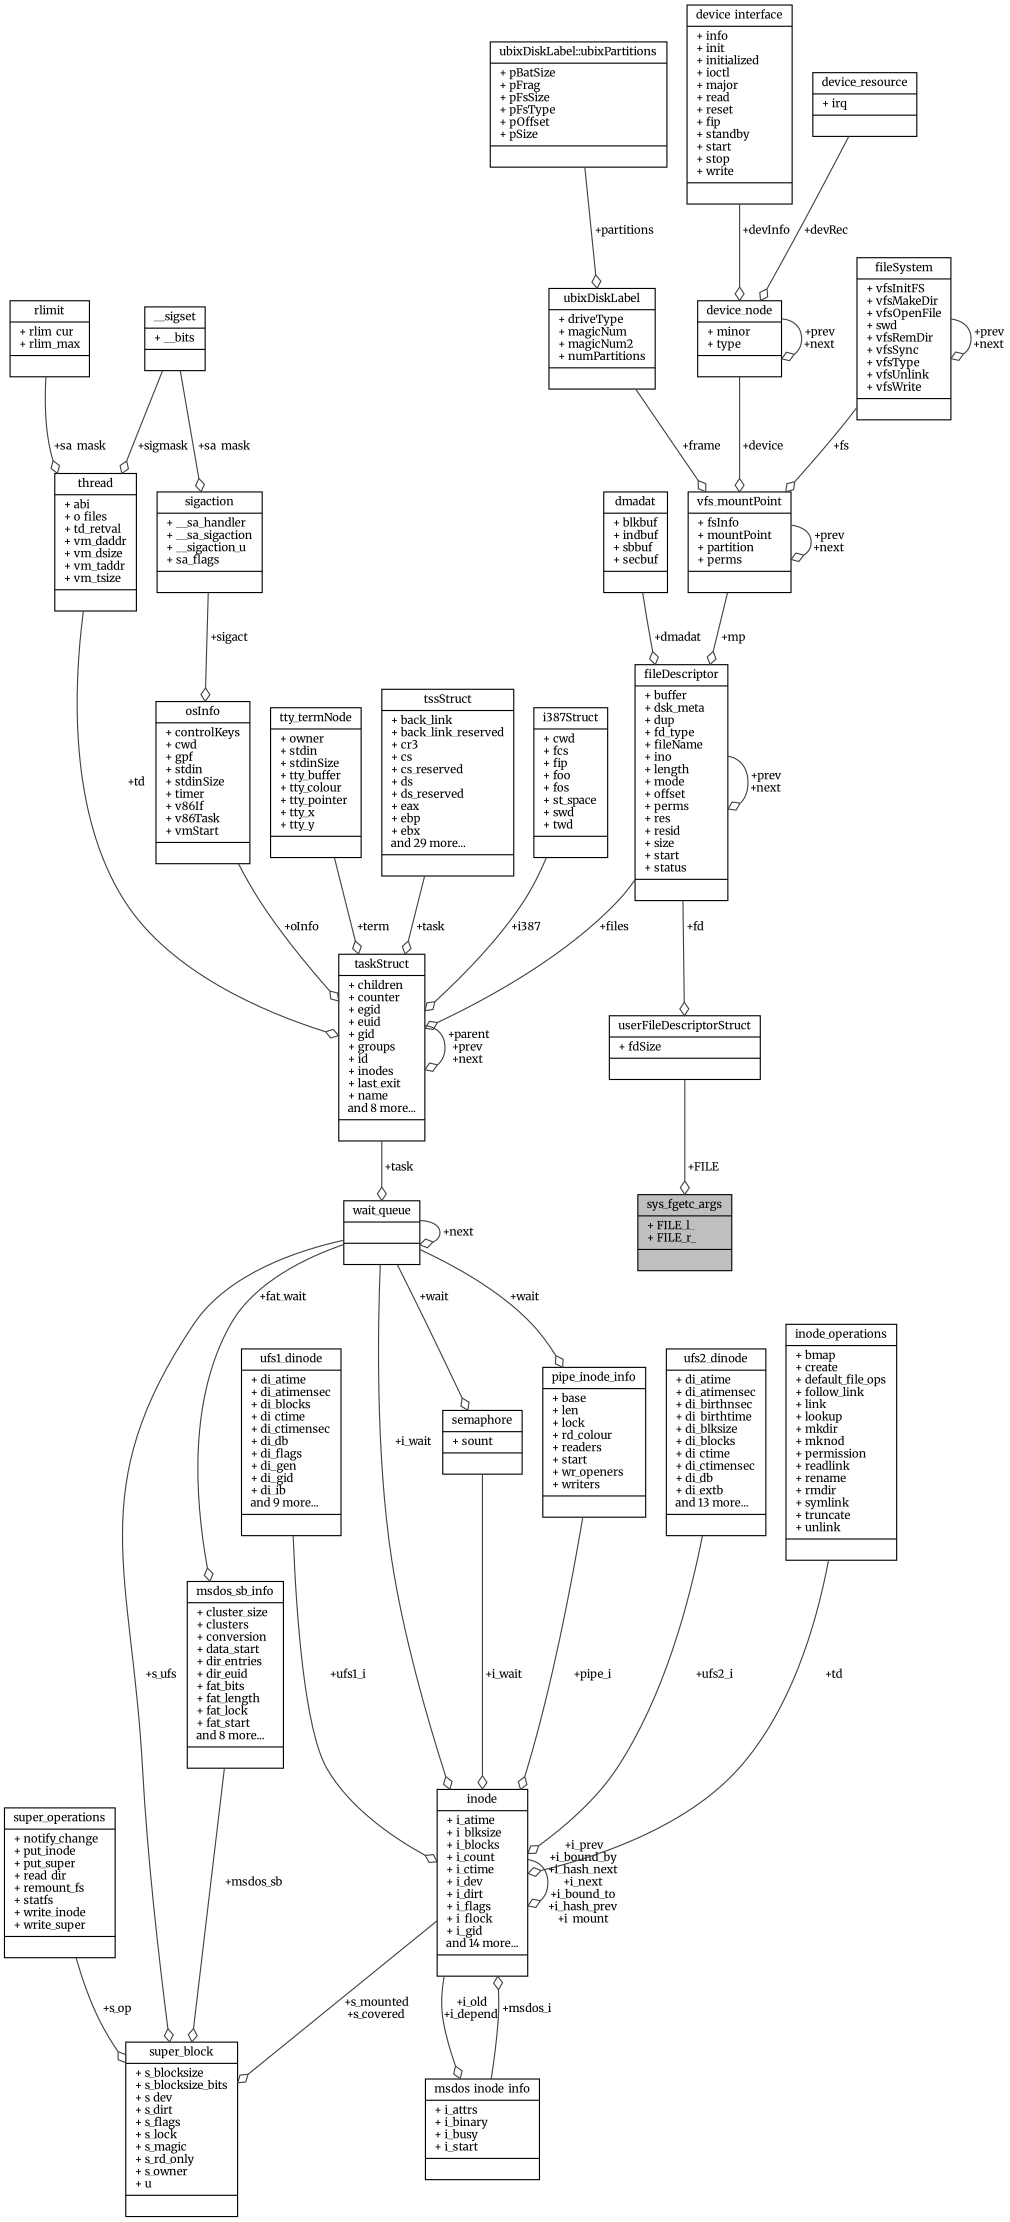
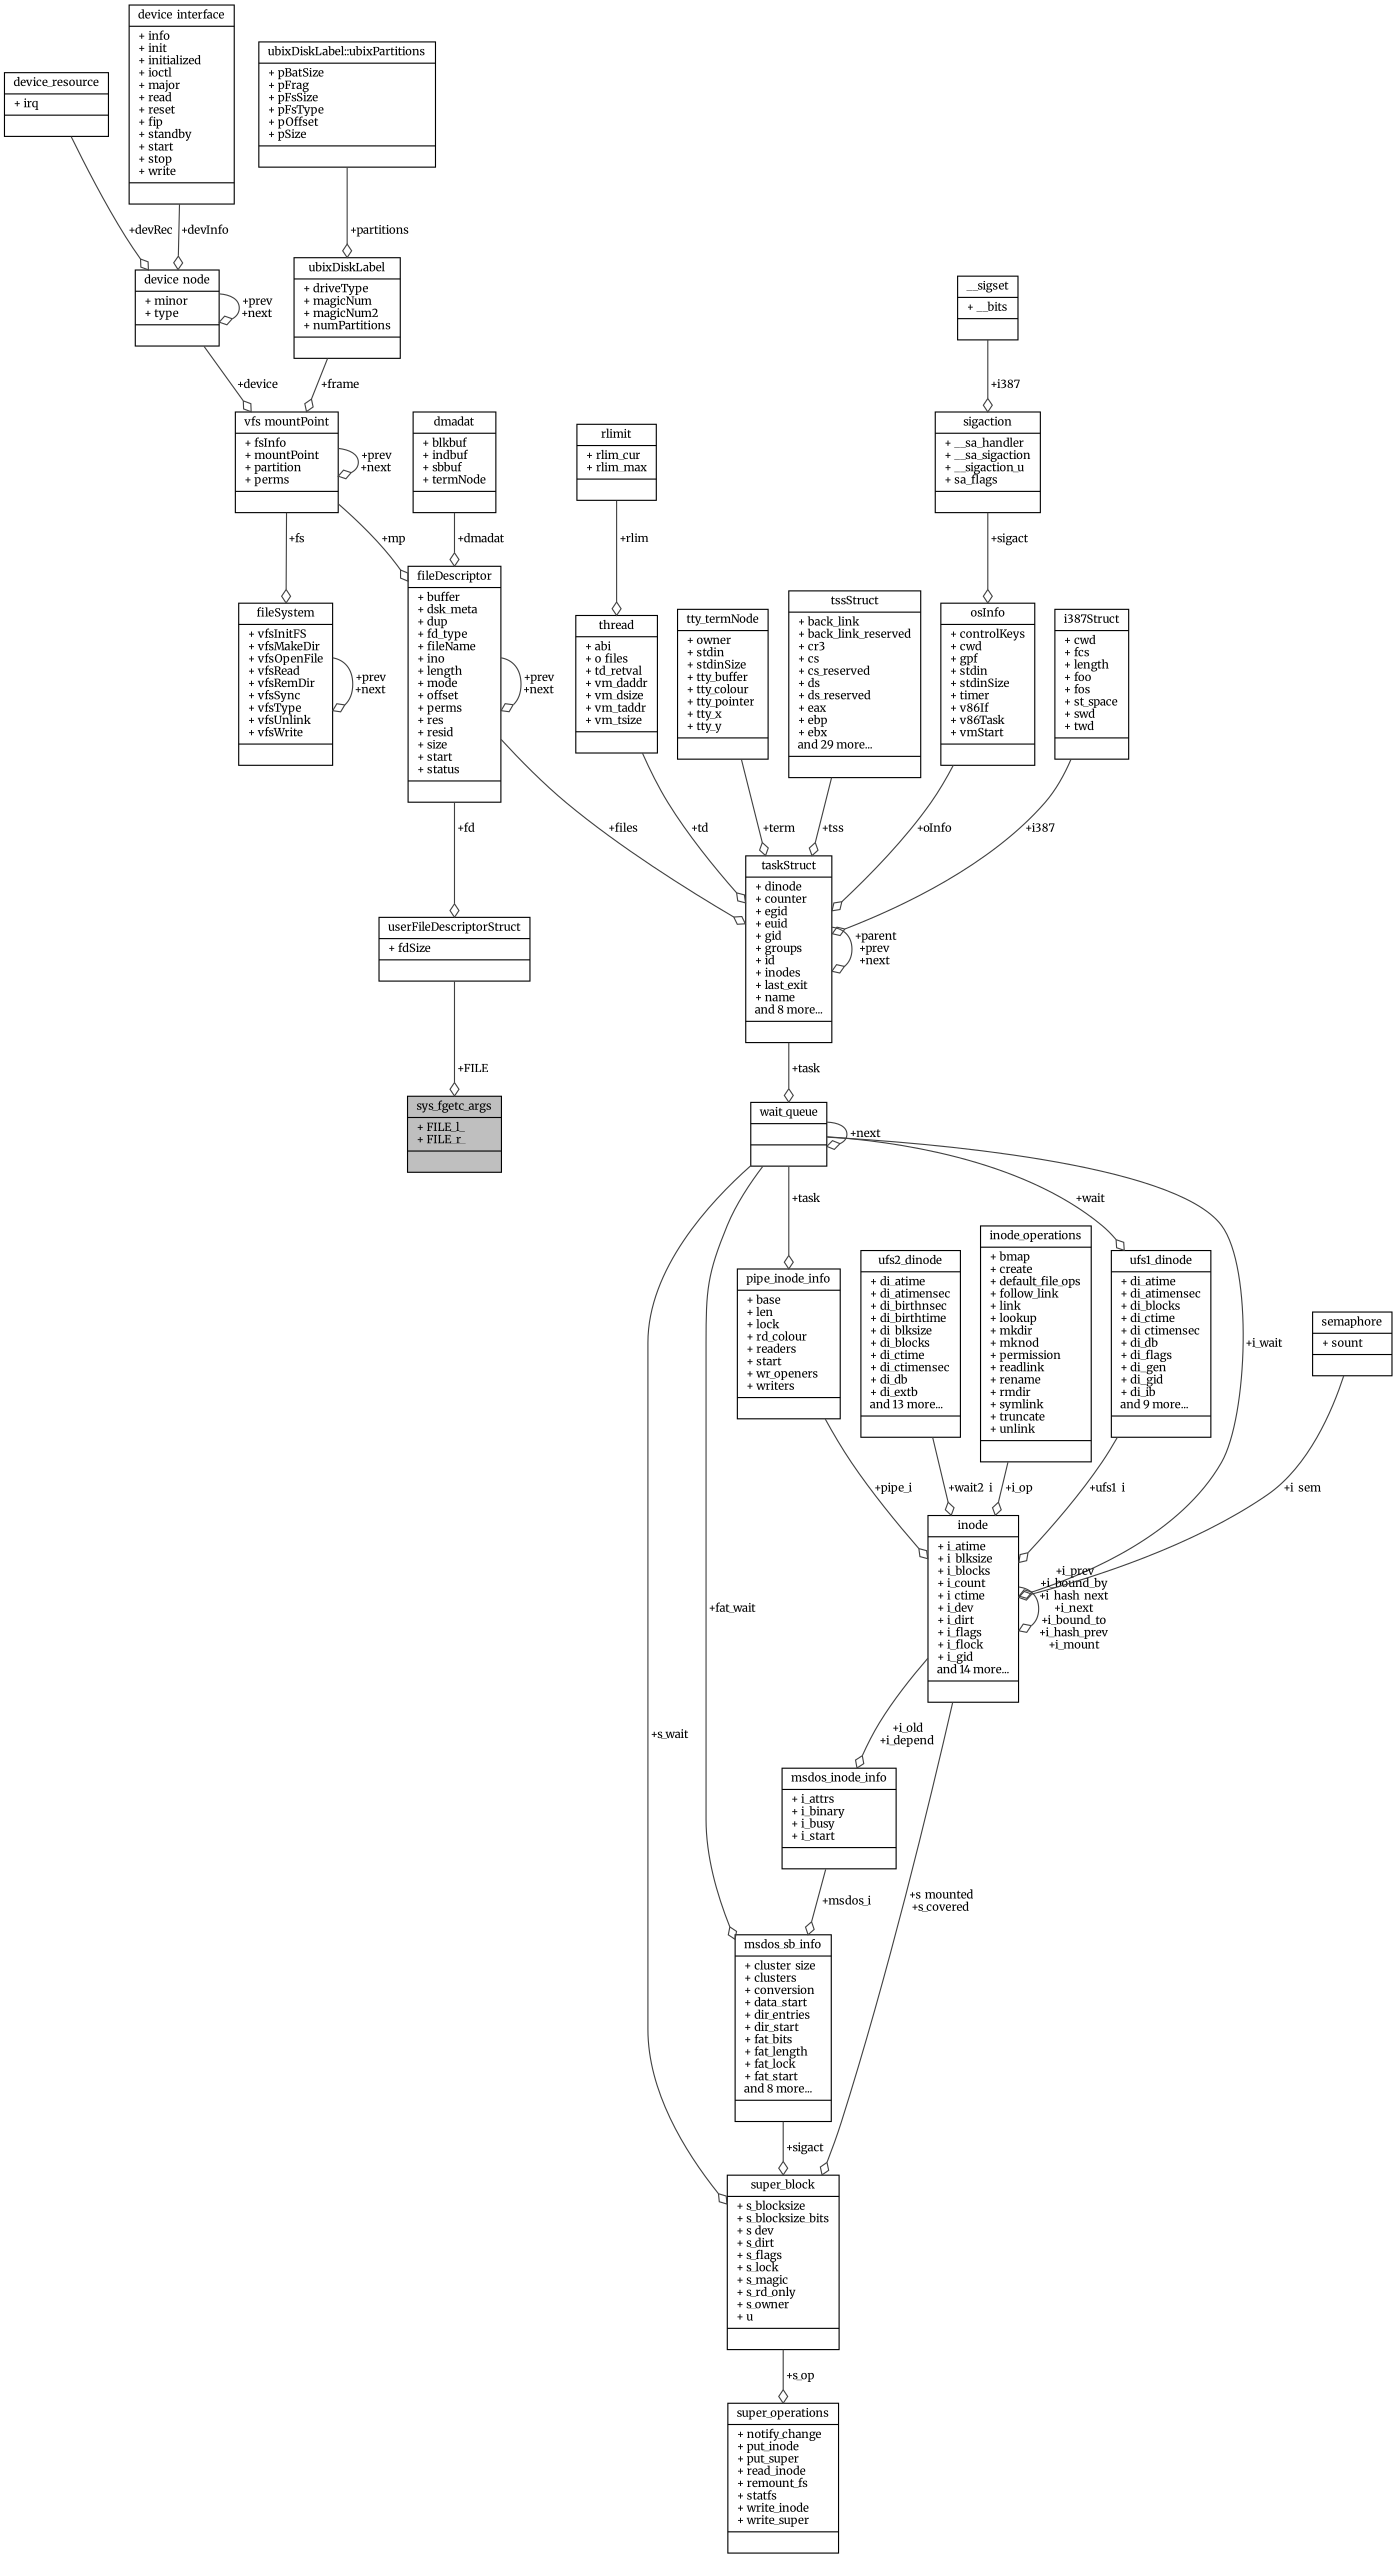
(882, 326) -> (274, 671)
(145, 415) -> none
(827, 445) -> (286, 551)
(78, 447) -> (633, 539)
(222, 447) -> (1005, 385)
(636, 560) -> (454, 480)
(555, 764) -> (1087, 665)
(429, 927) -> (832, 829)
(376, 986) -> (779, 887)
(523, 1298) -> (804, 1199)
(430, 1331) -> (981, 1164)
(222, 1674) -> (771, 2028)
(160, 1675) -> (669, 1735)
(503, 1675) -> (1301, 1489)
(713, 1675) -> (969, 1489)
(833, 1675) -> (1018, 1489)
(40, 1876) -> (771, 2471)
(253, 1883) -> (804, 2148)
(93, 2006) -> (783, 2370)
(497, 2035) -> (819, 1895)
